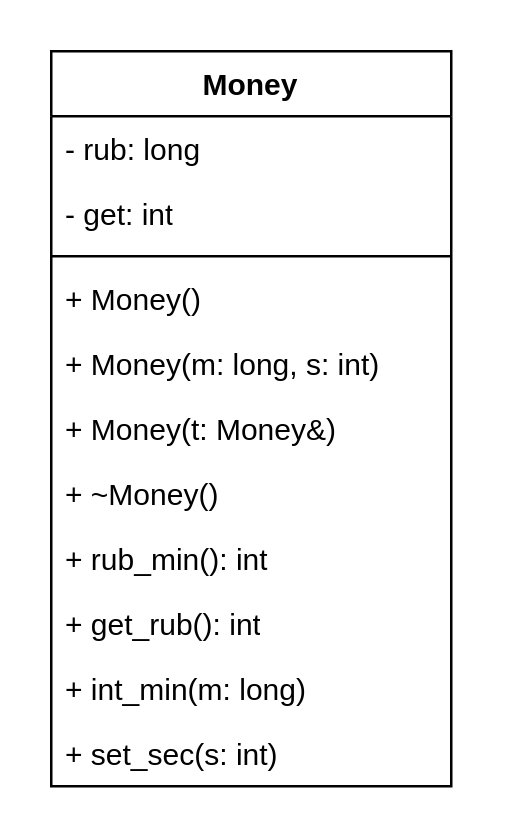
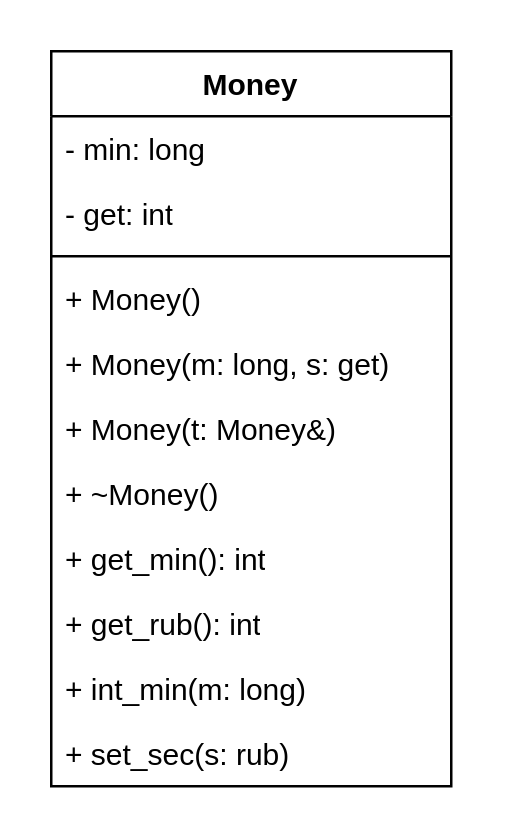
(143, 152) -> (139, 152)
(233, 367) -> (237, 367)
(181, 562) -> (181, 562)
(193, 757) -> (197, 757)
